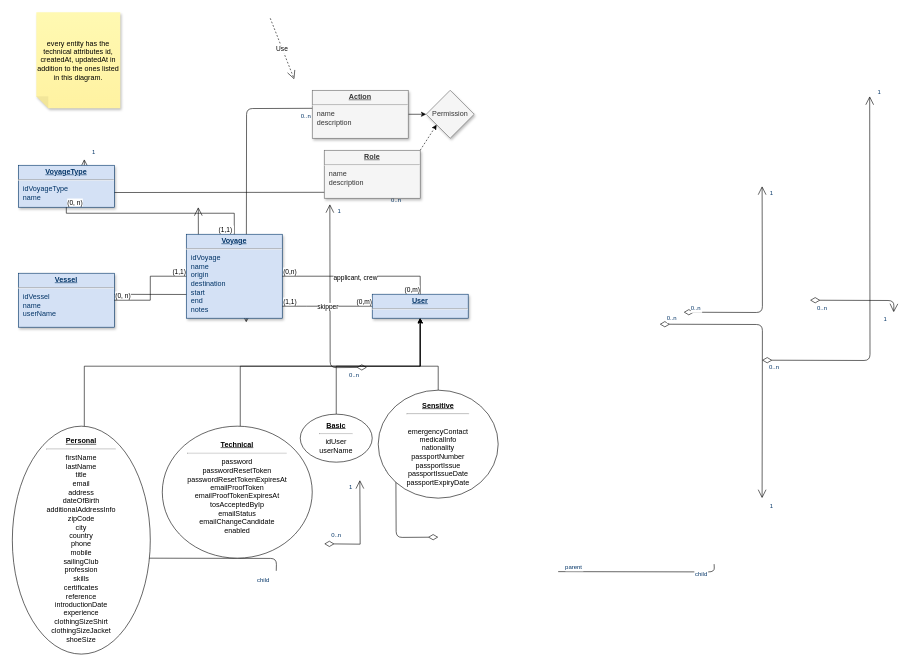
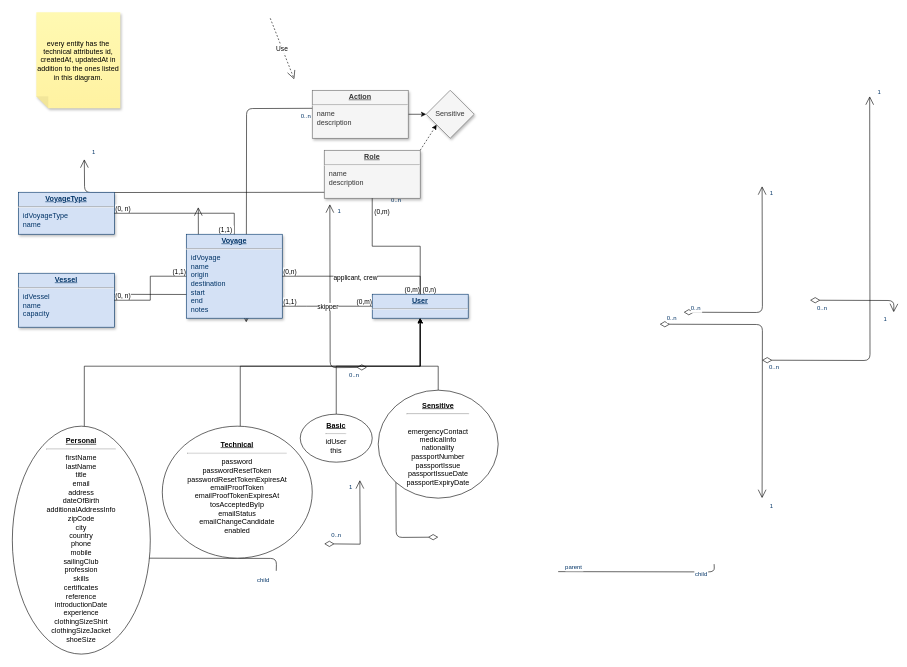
(450, 114) -> (450, 114)
(66, 186) -> (66, 213)
none -> (386, 246)
(34, 291) -> (33, 291)
(336, 438) -> (336, 438)
